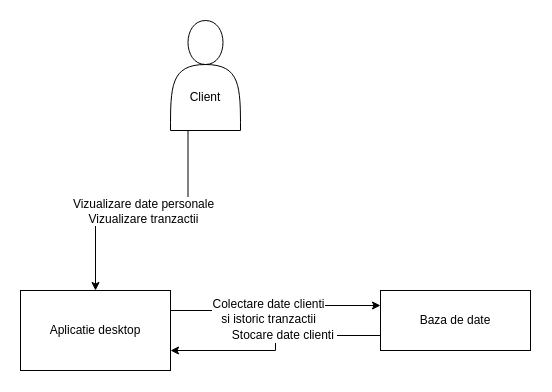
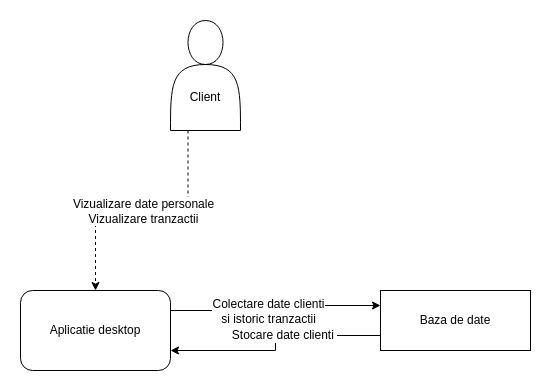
(188, 164) -> (188, 164)
(96, 331) -> (96, 331)
